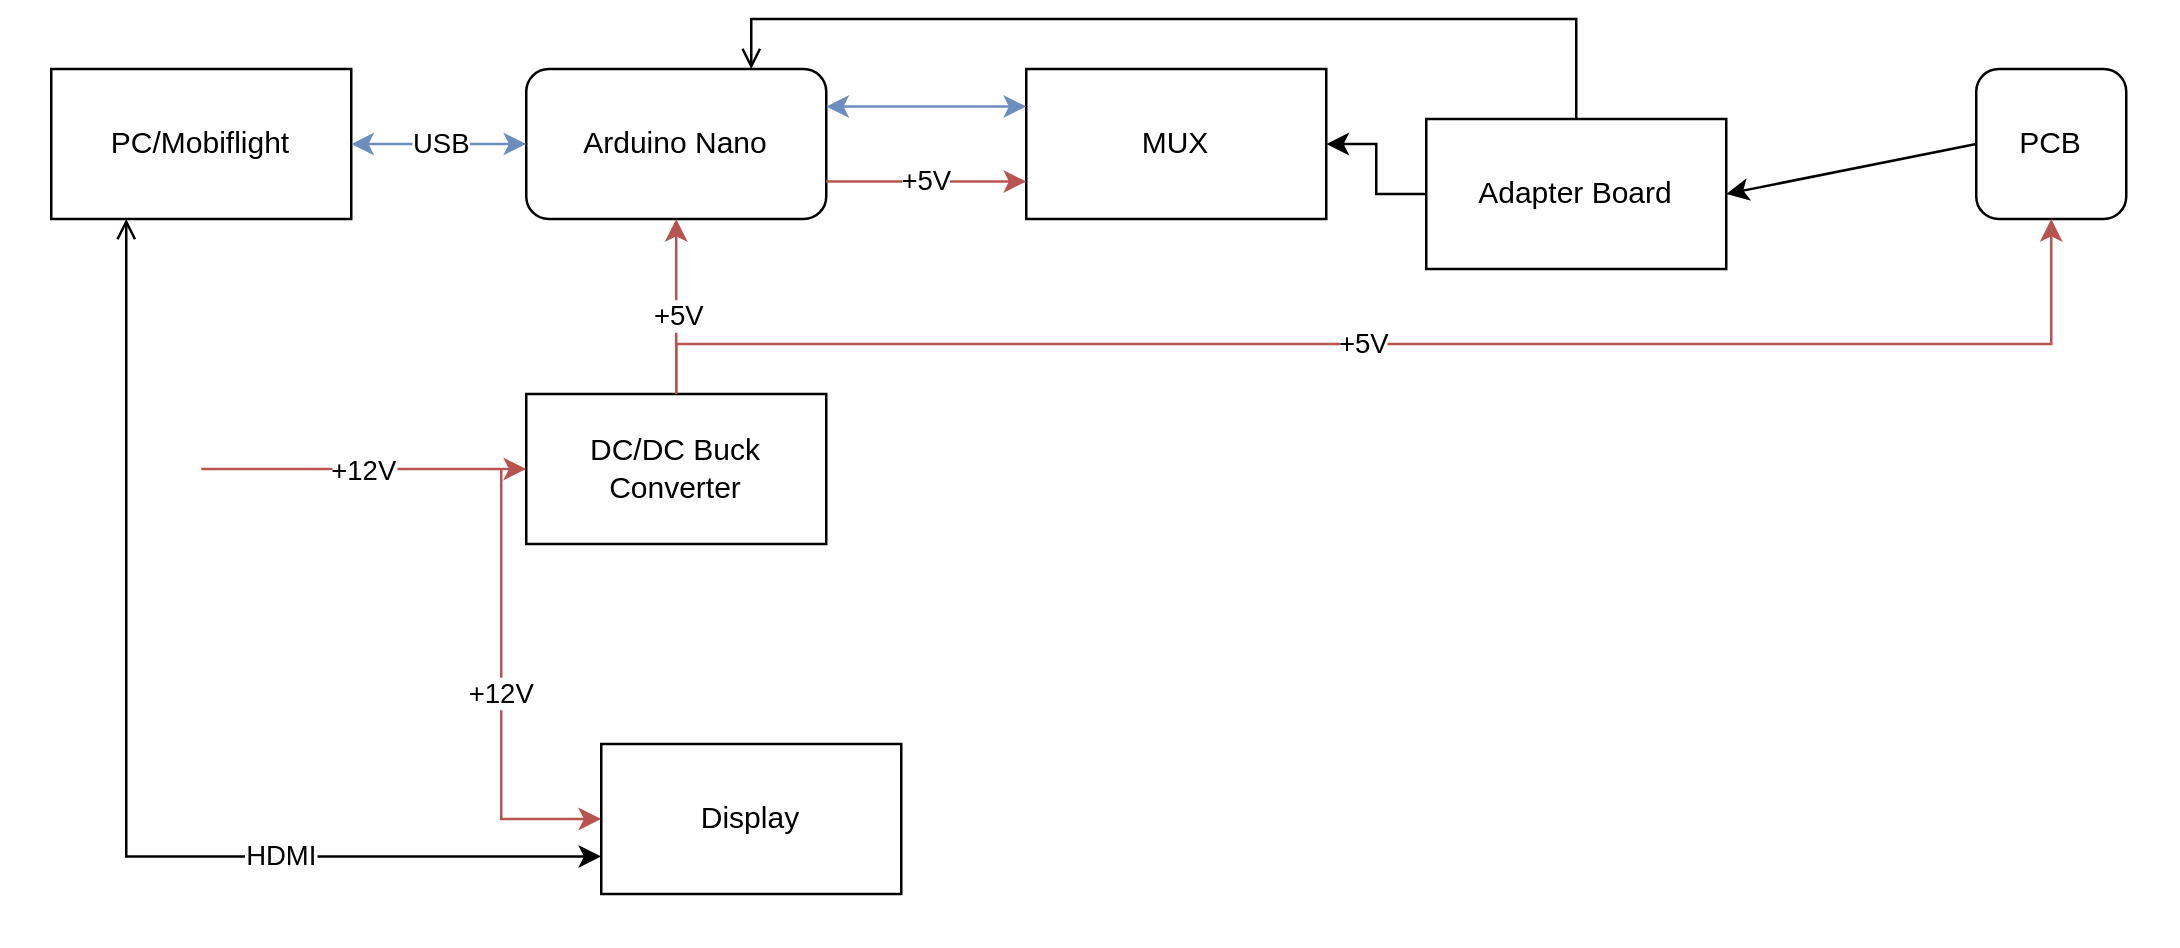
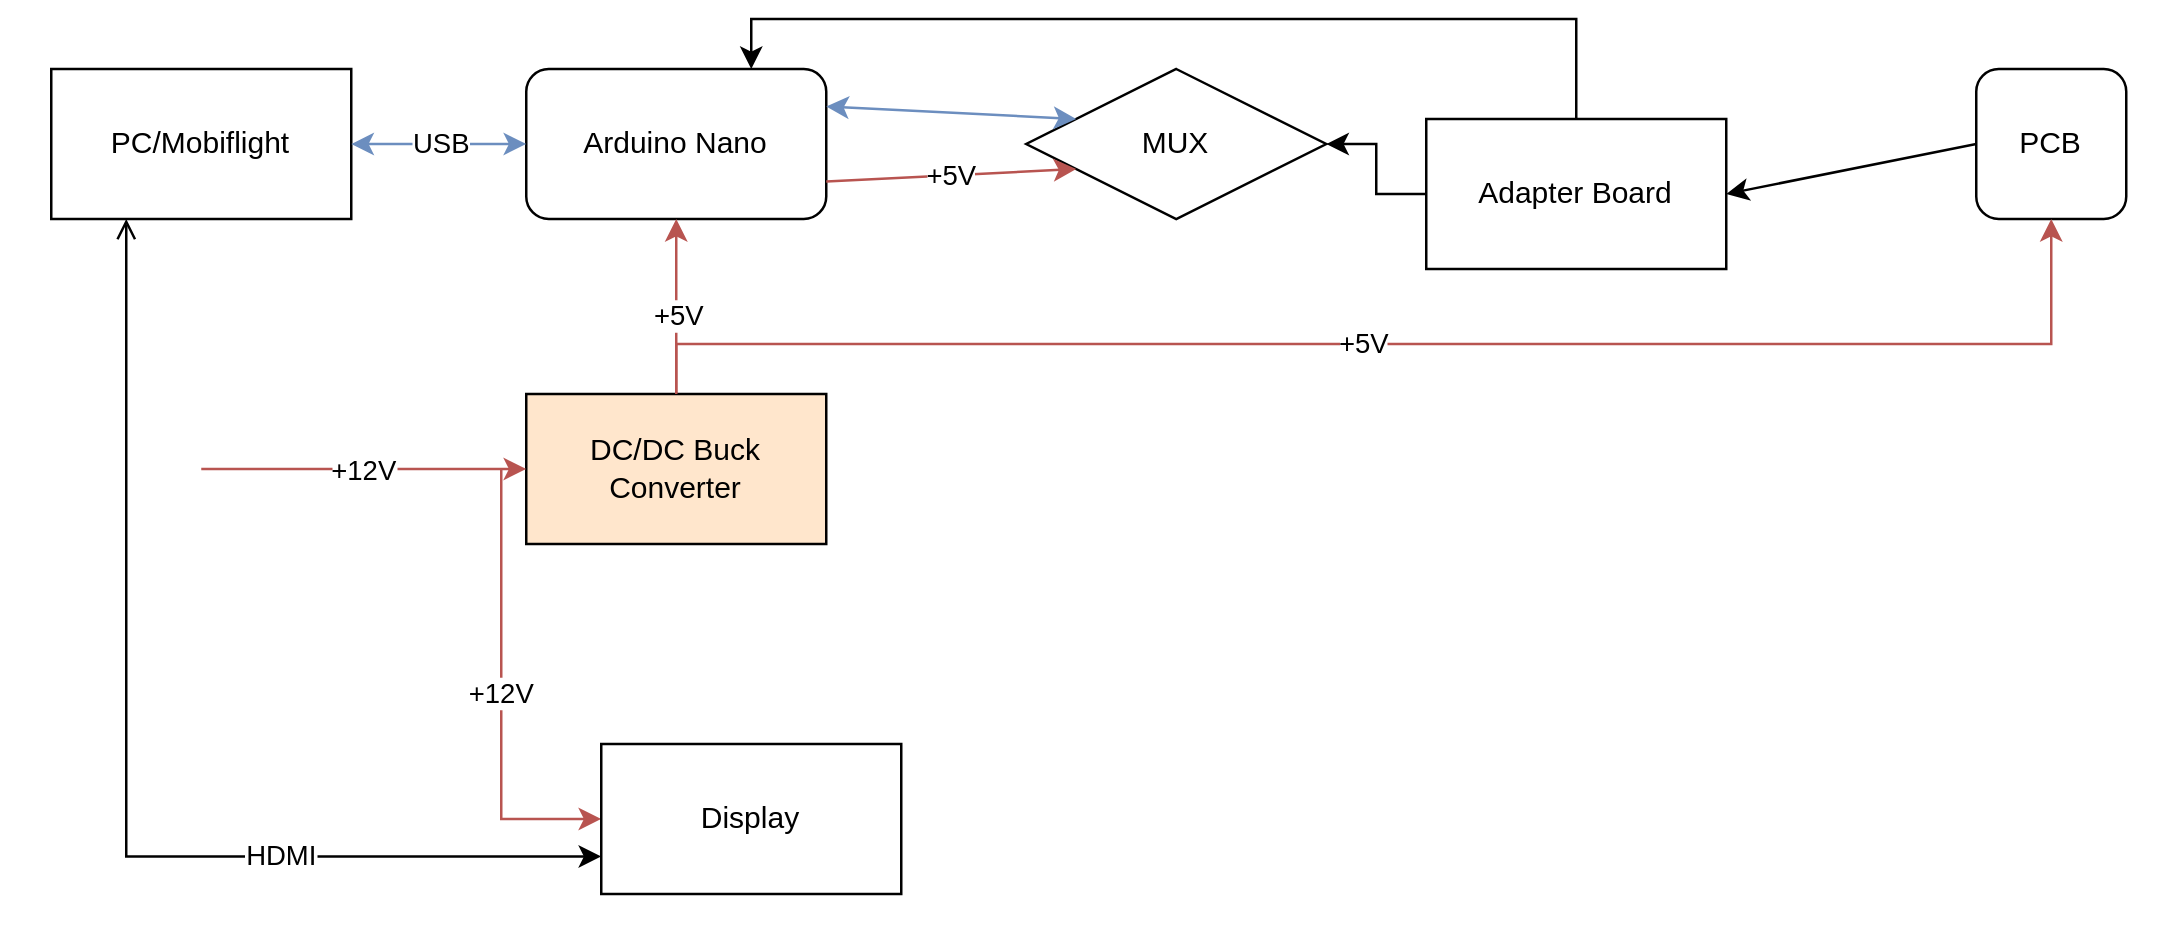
(751, 55) -> (751, 51)
(1176, 144) -> (1176, 144)
(676, 469) -> (676, 469)
